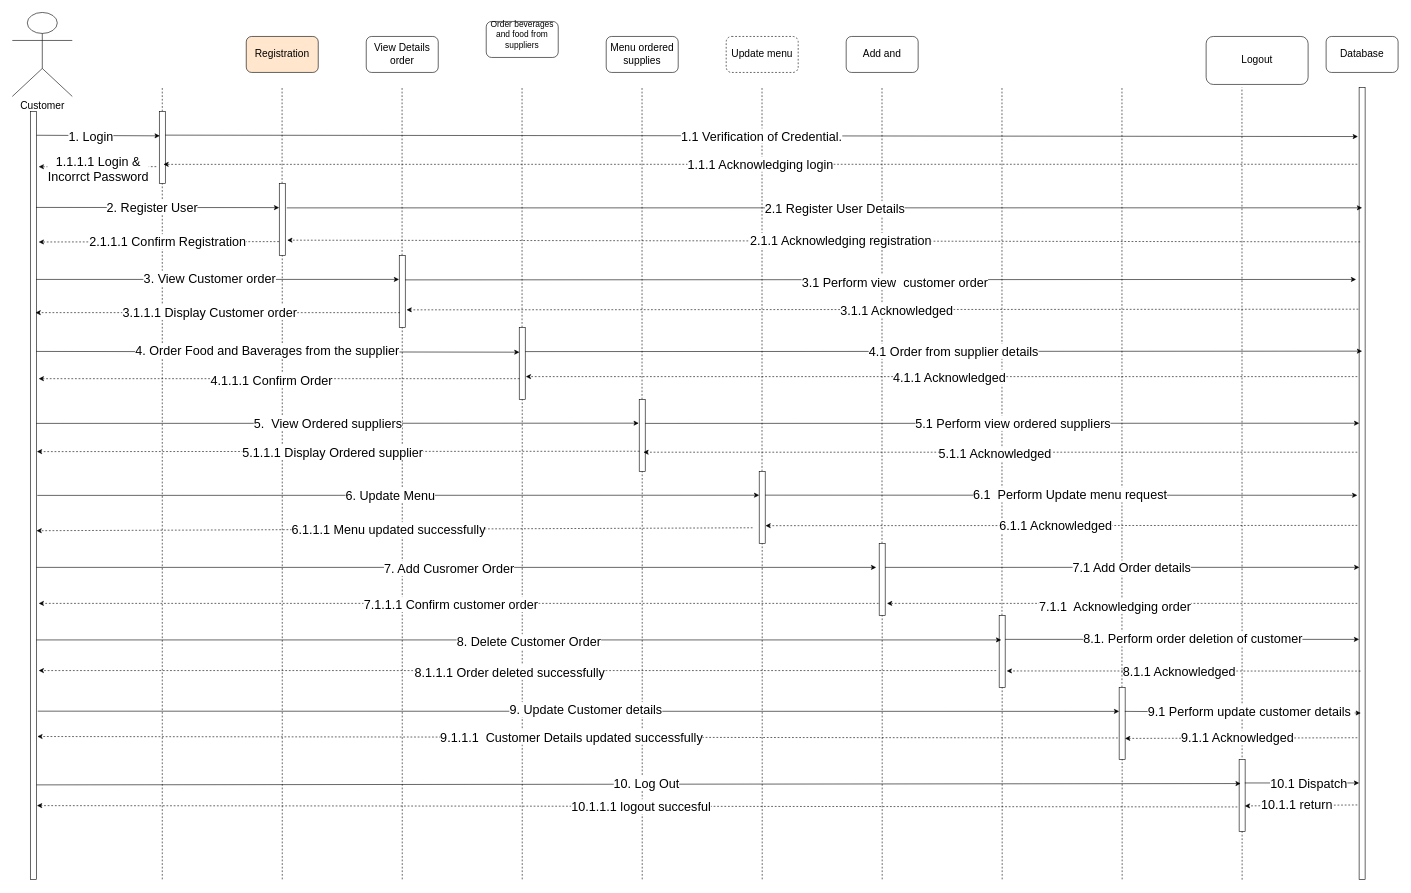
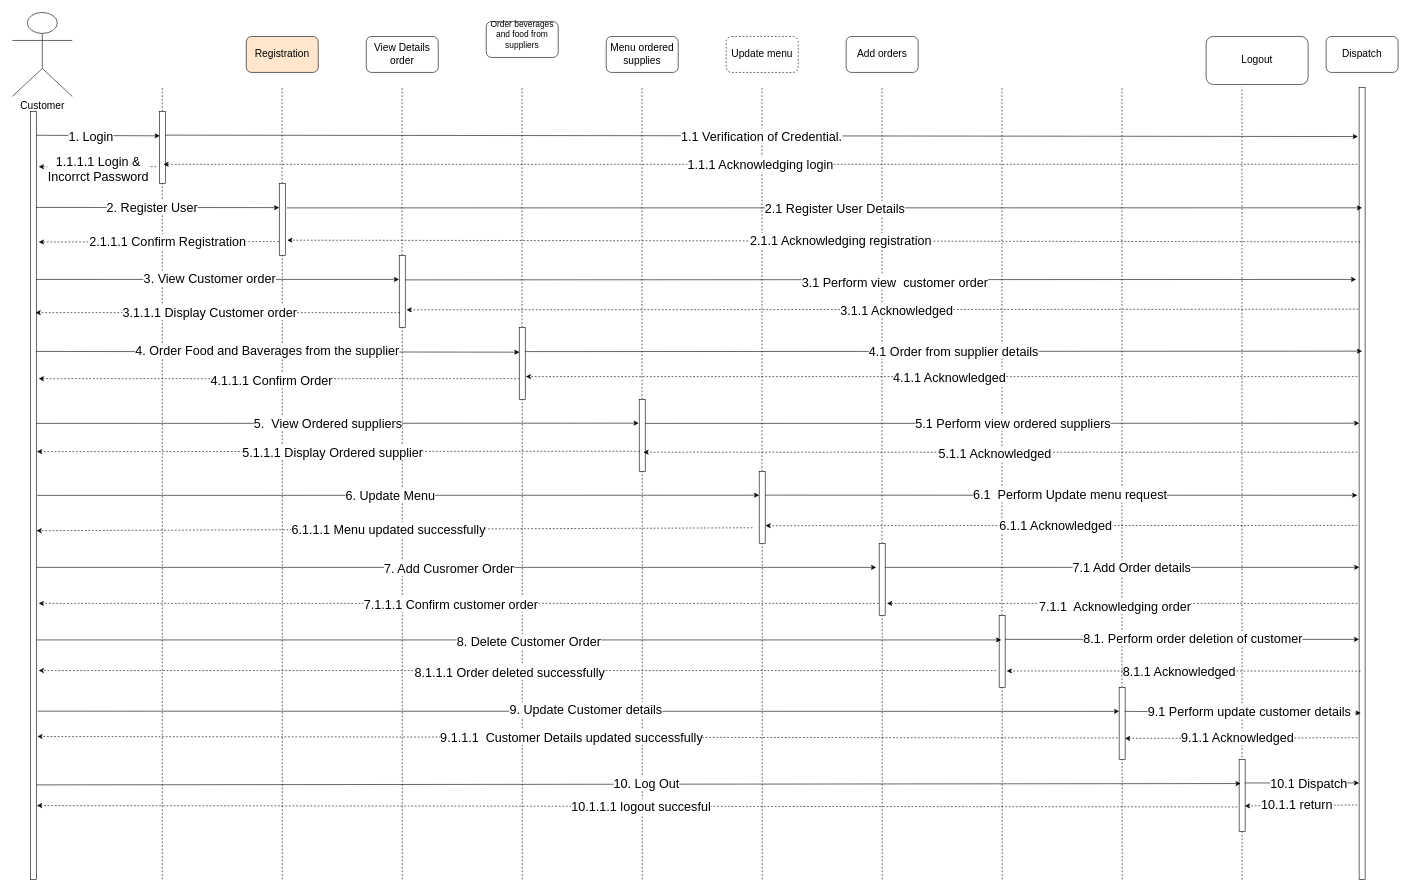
(882, 54) -> (882, 54)
(1362, 54) -> (1362, 54)
